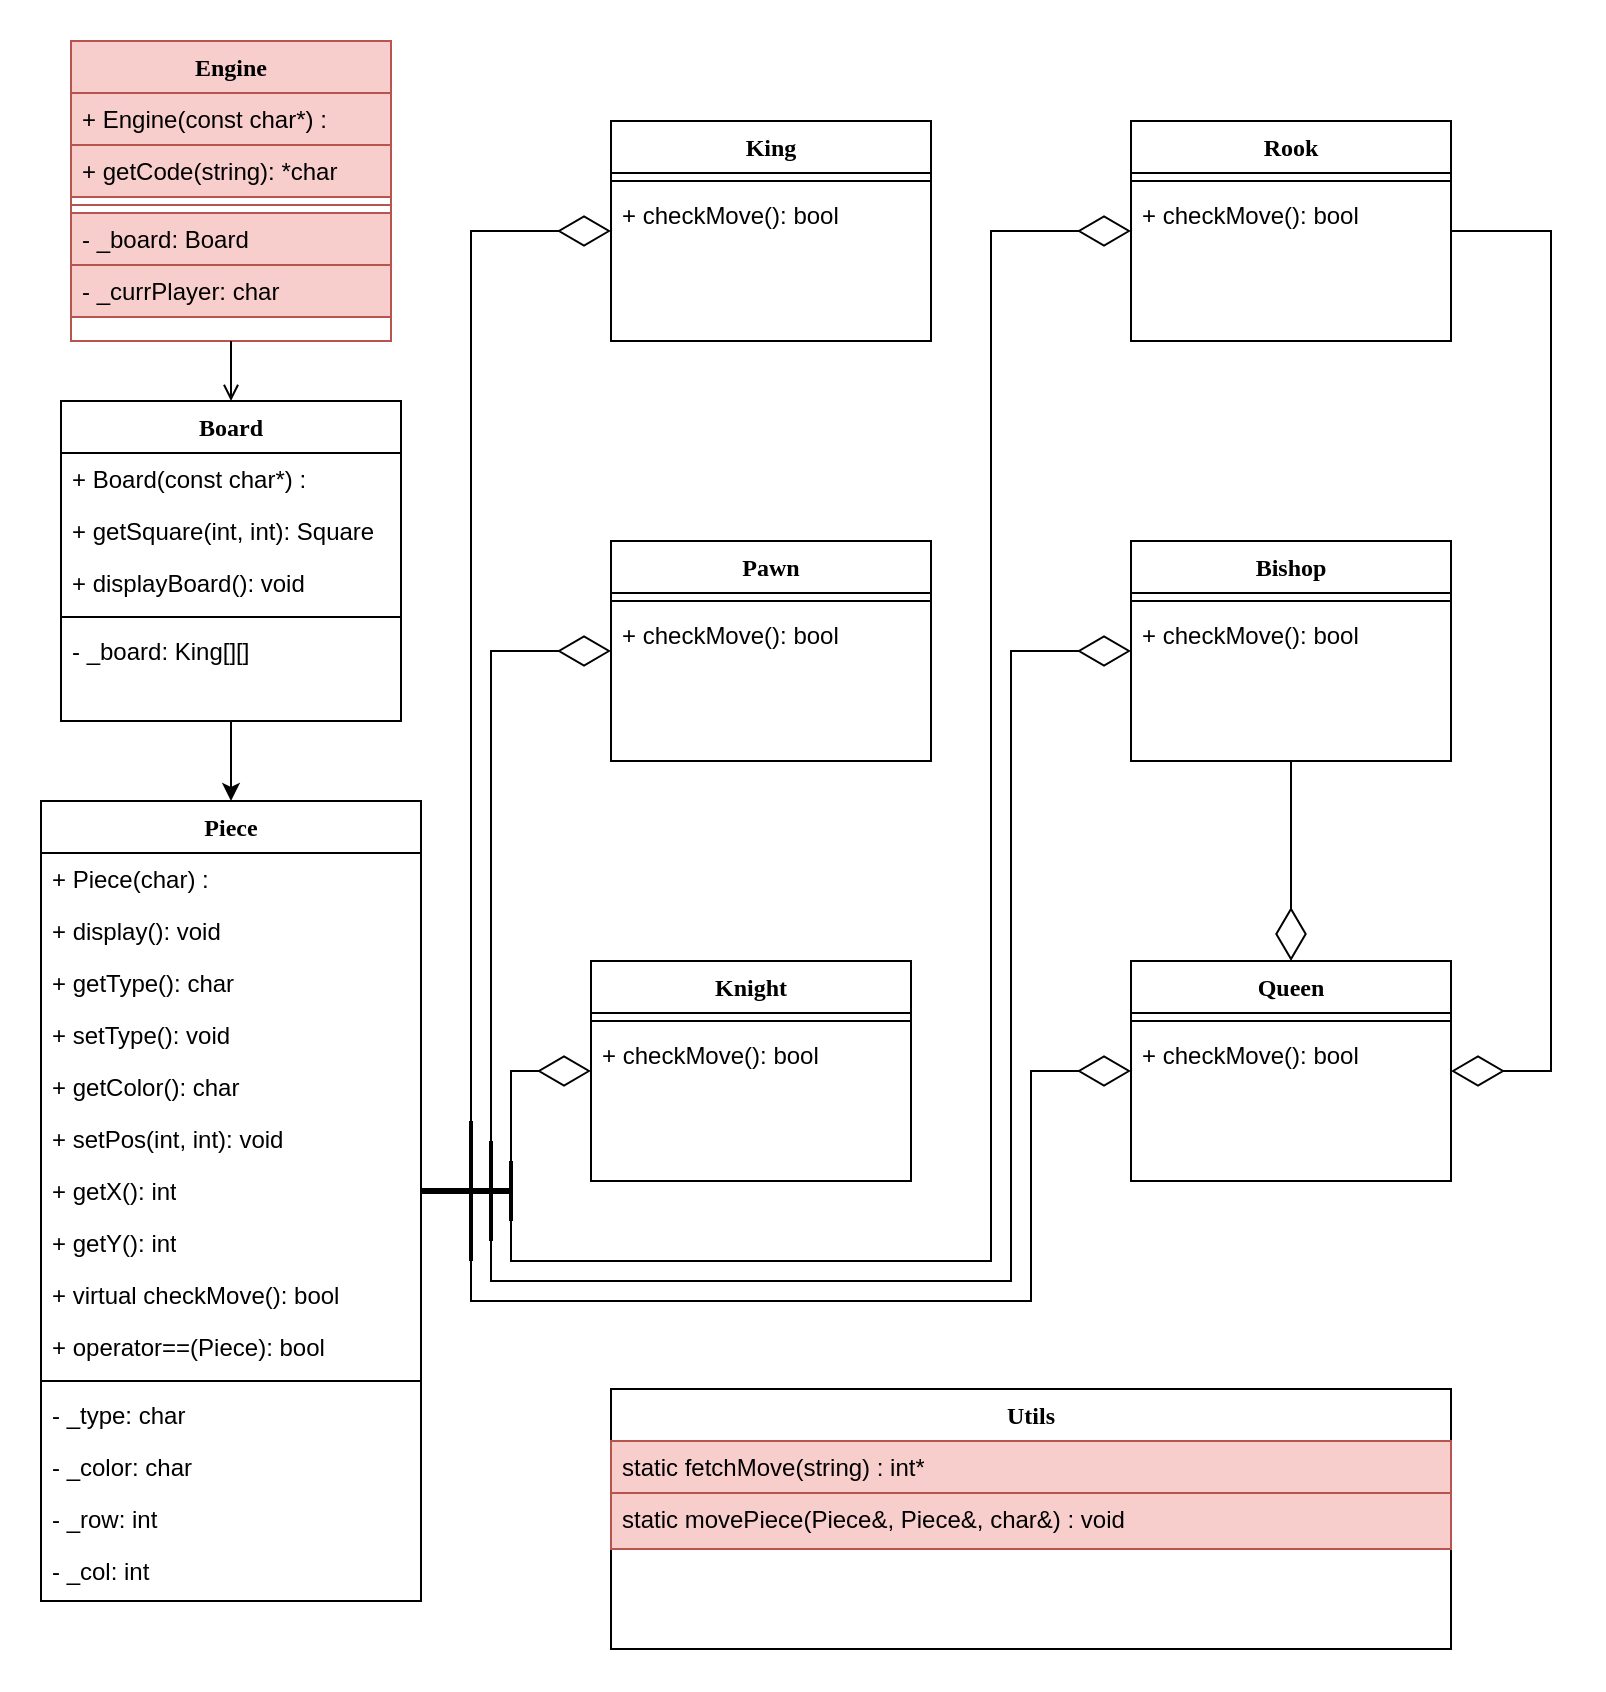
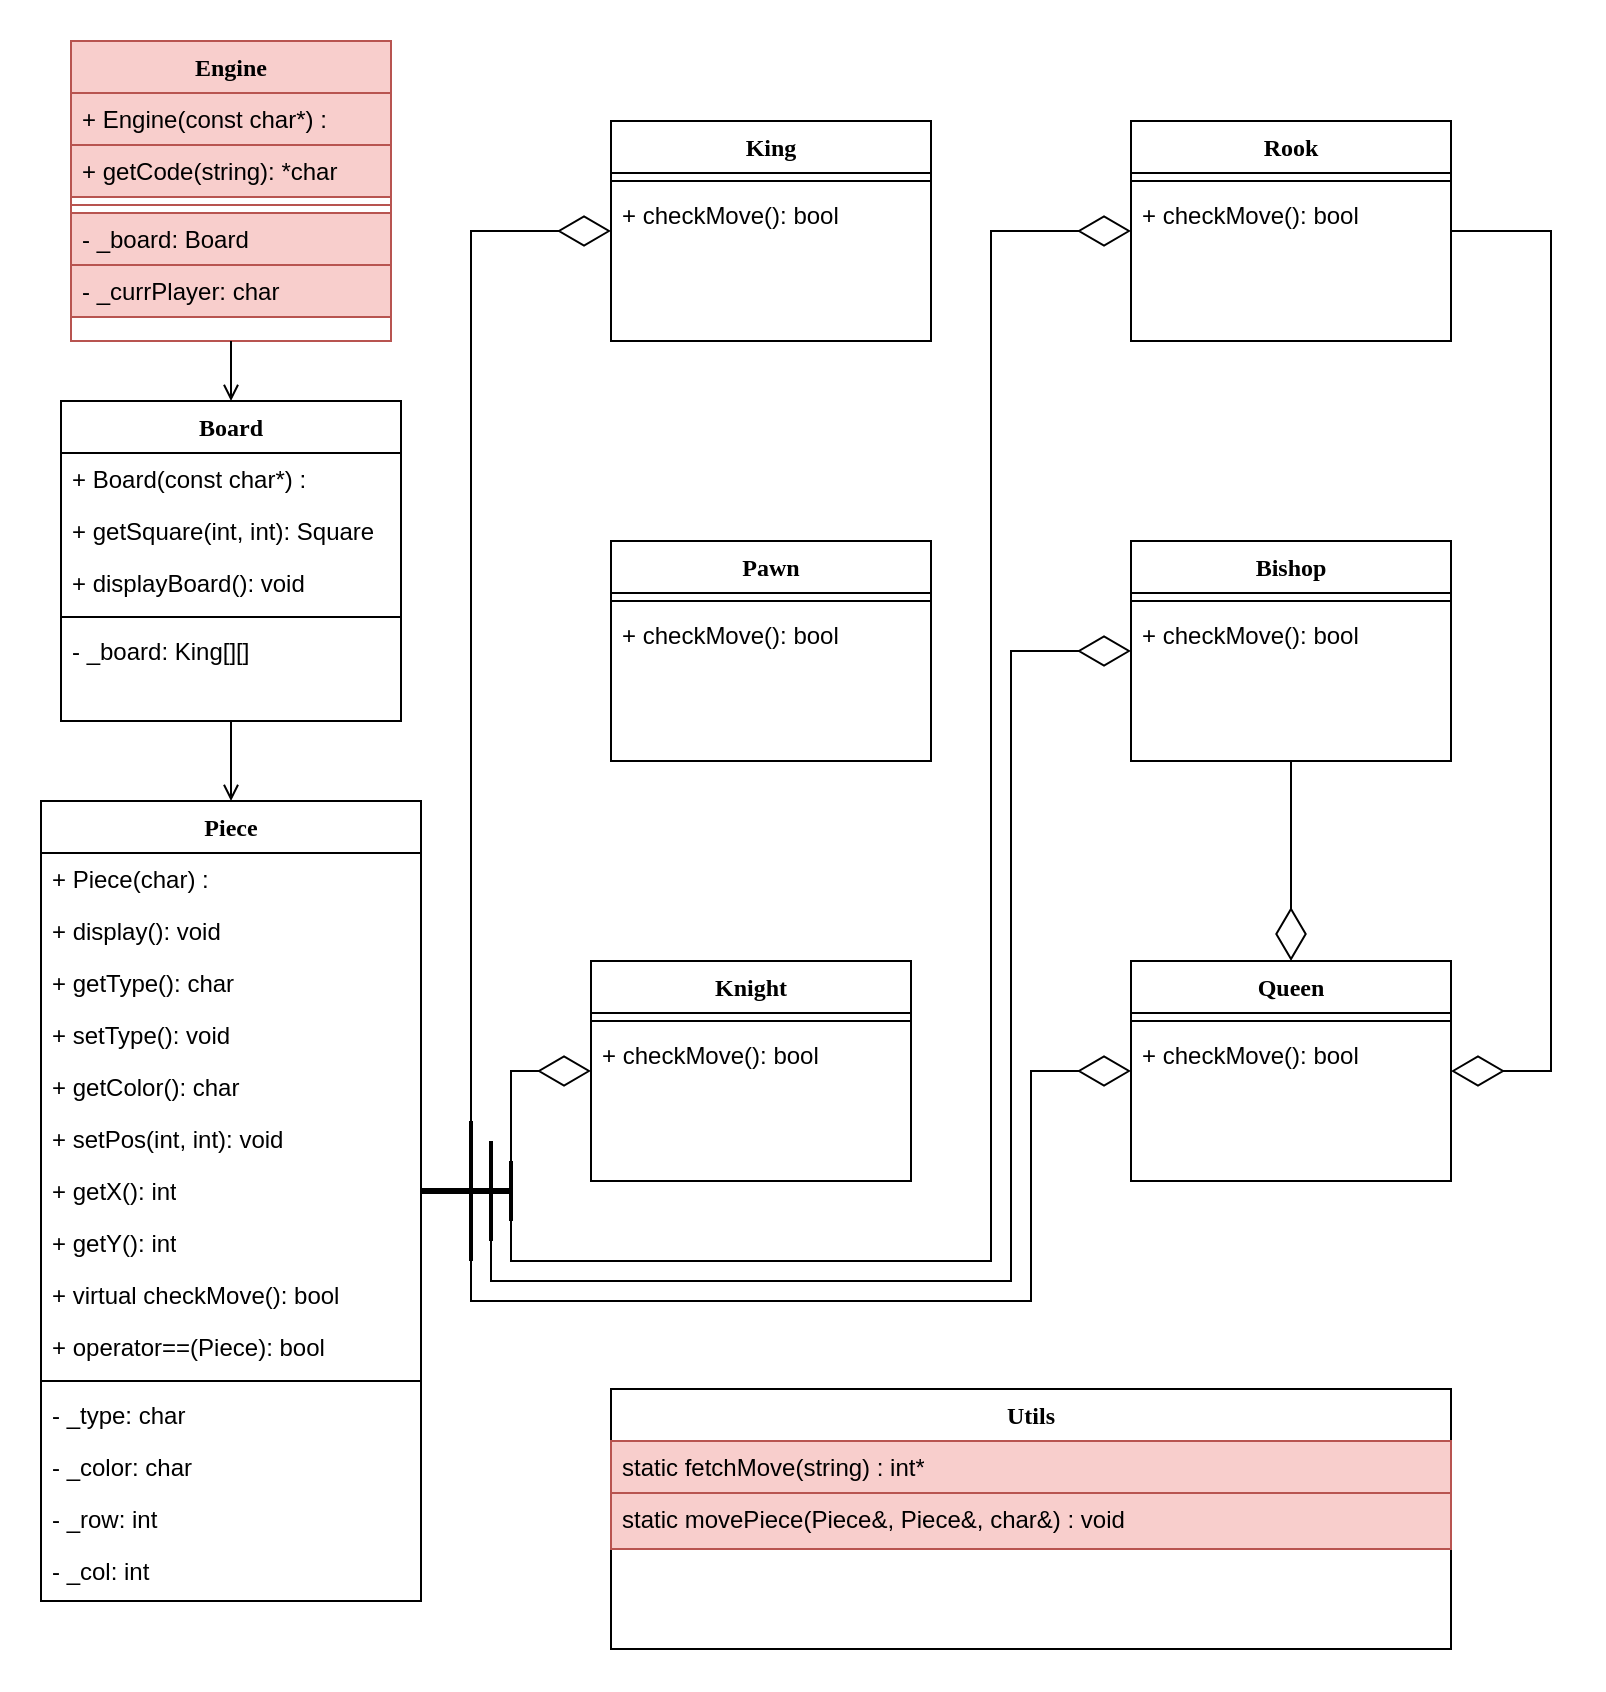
(231, 786) -> (231, 788)
(491, 862) -> none
